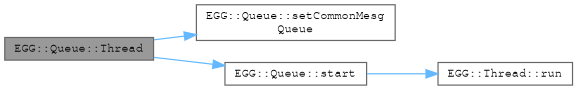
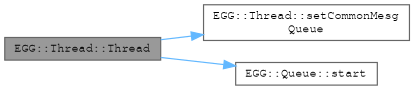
(296, 23) -> (306, 23)
(79, 49) -> (83, 49)
(505, 74) -> none
